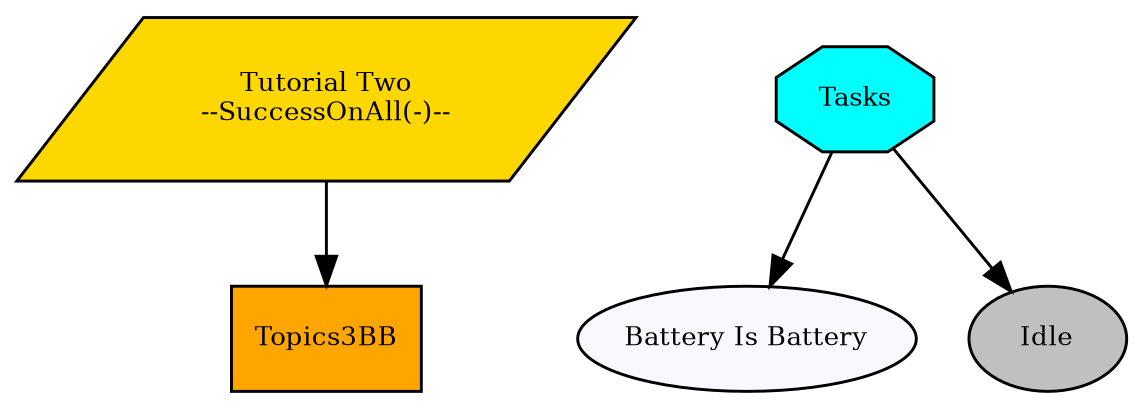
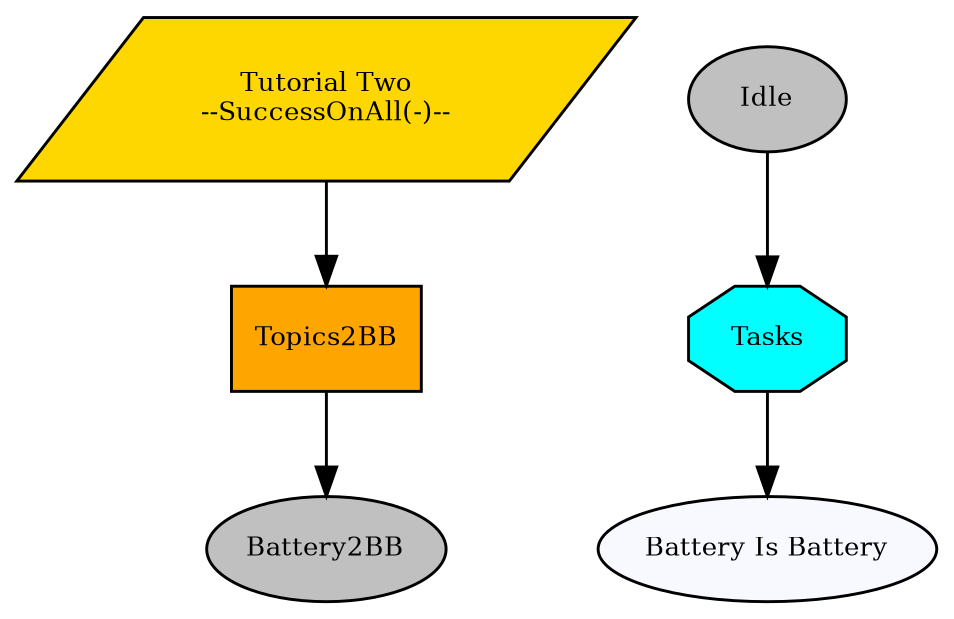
(943, 209) -> (767, 205)
(326, 339) -> (326, 339)
none -> (326, 549)
